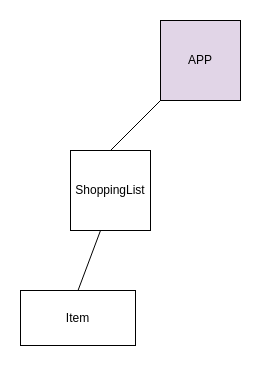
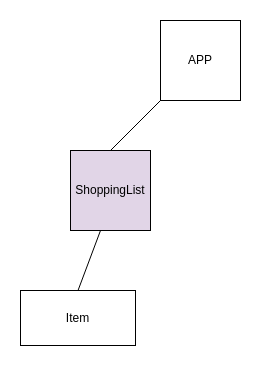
(201, 61) -> (201, 61)
(111, 191) -> (111, 191)
